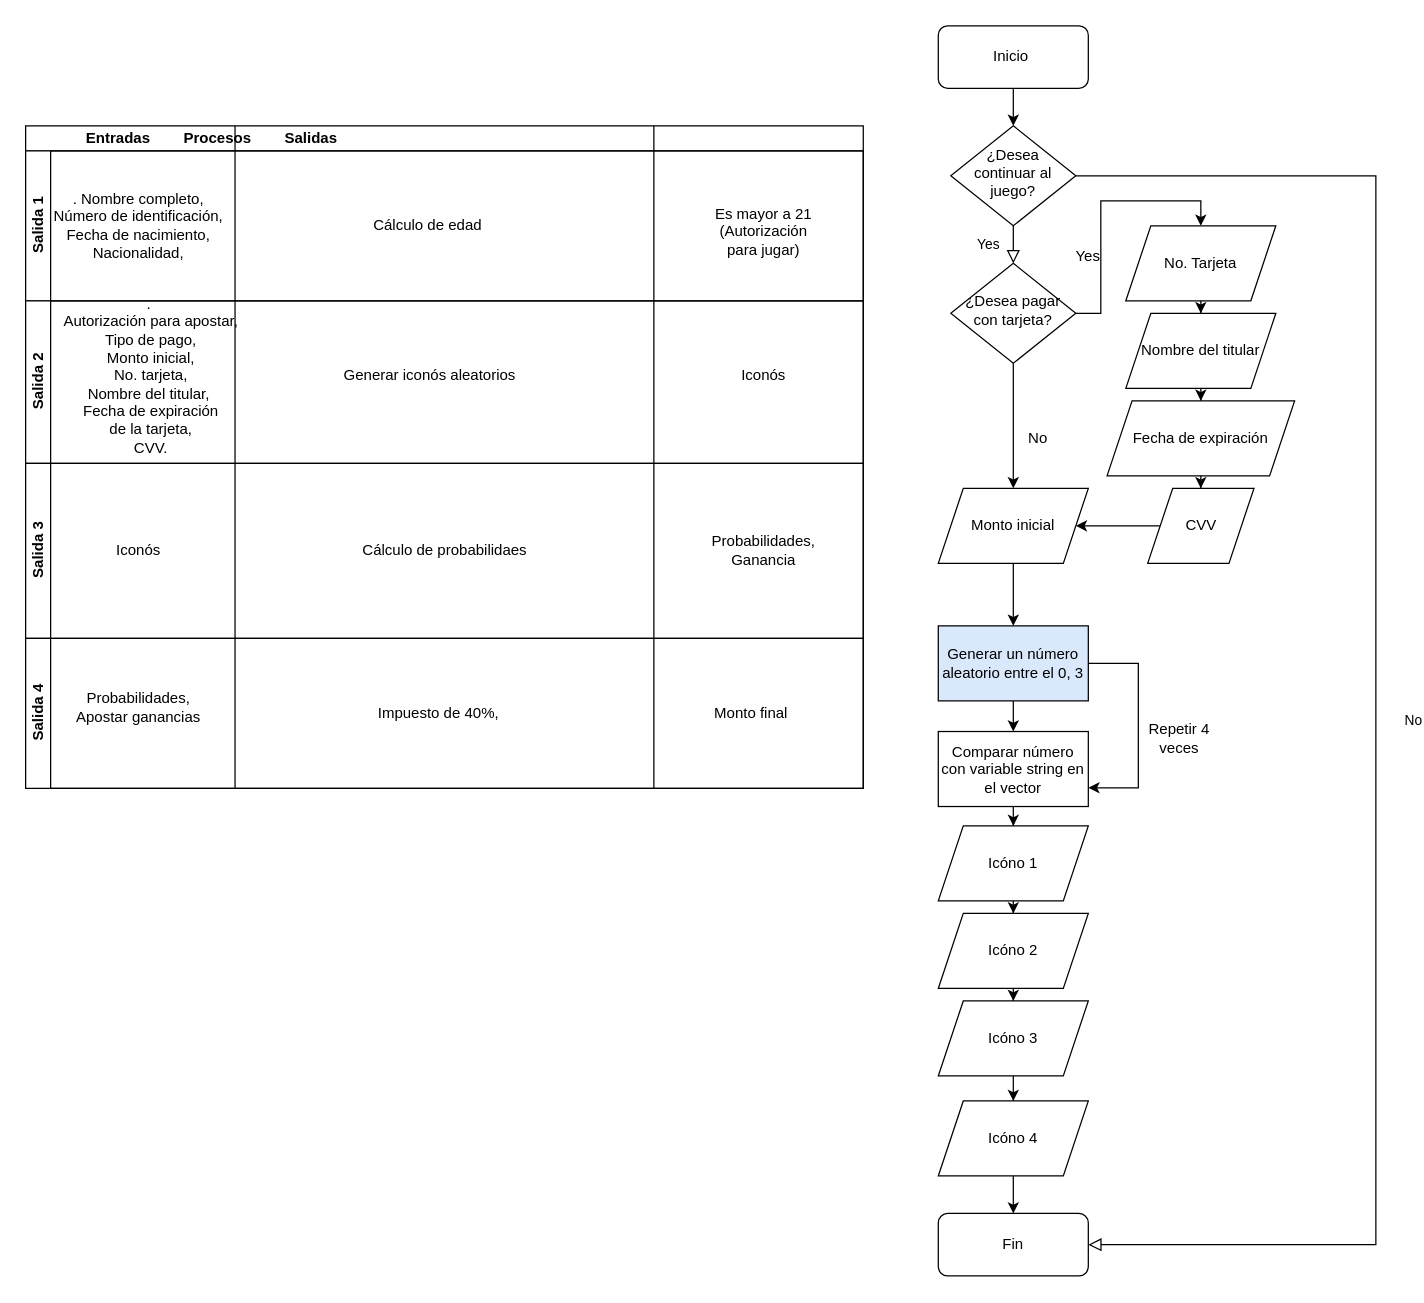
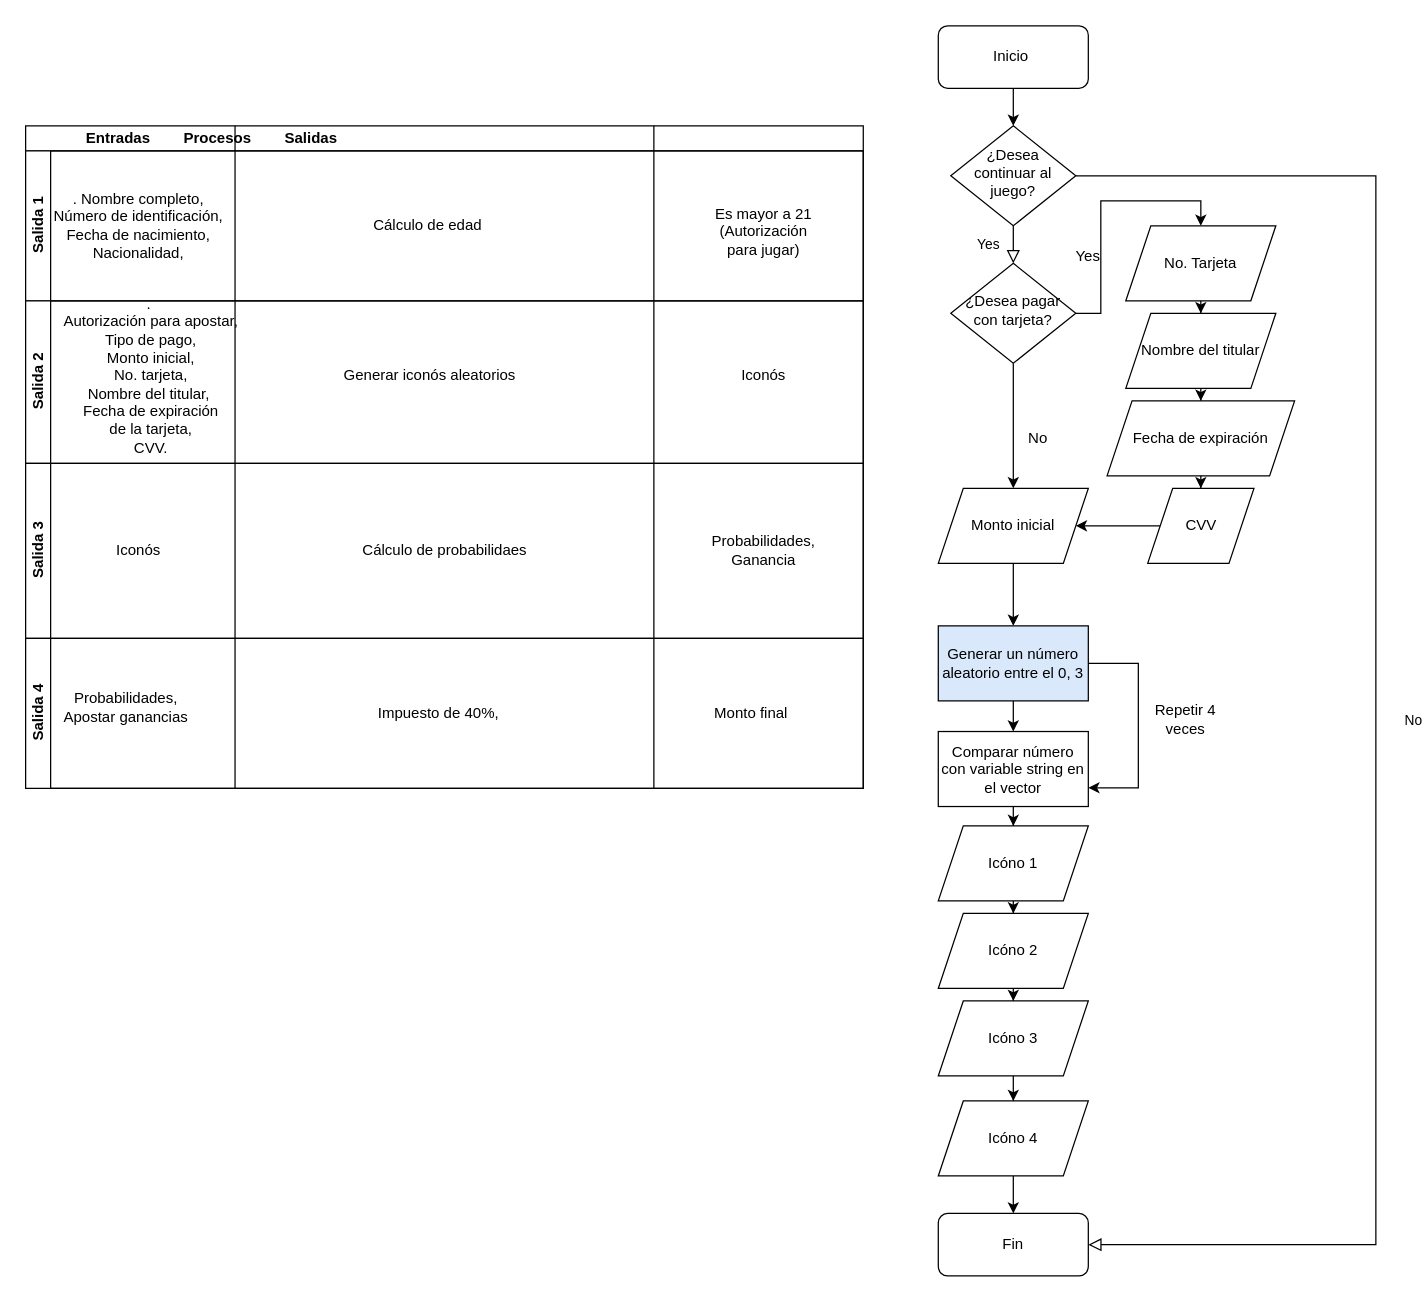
(138, 707) -> (126, 707)
(1179, 738) -> (1185, 719)
